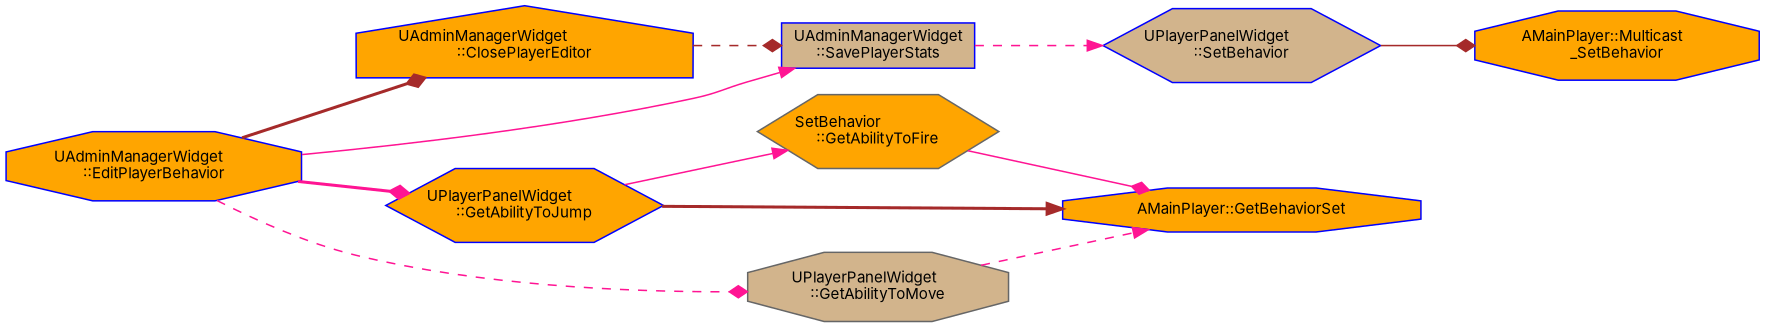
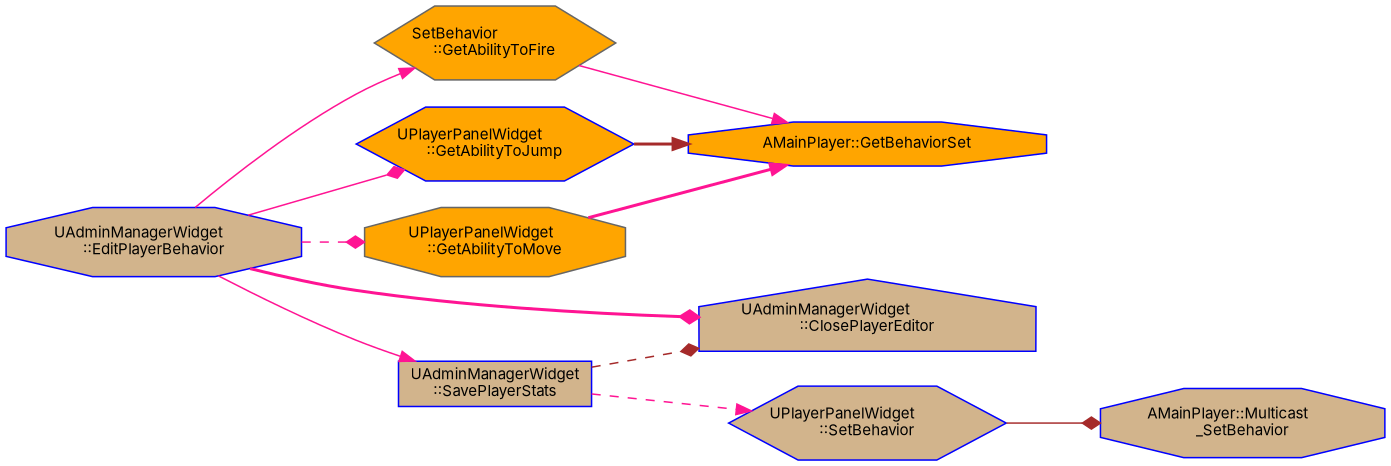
(525, 46) -> (867, 319)
(728, 46) -> (636, 359)
(1617, 46) -> (1243, 423)
(324, 111) -> (464, 303)
(154, 166) -> (154, 242)
(1049, 168) -> (676, 92)
(699, 169) -> (293, 133)
(344, 186) -> (317, 195)
(1057, 249) -> (680, 193)
(878, 287) -> (495, 242)
